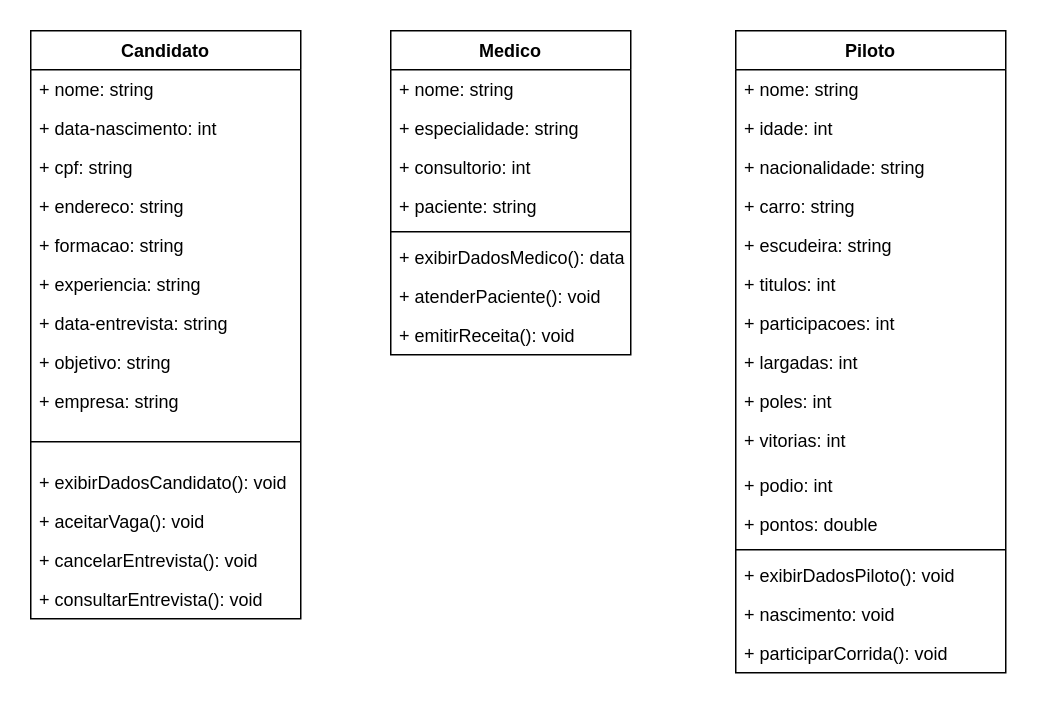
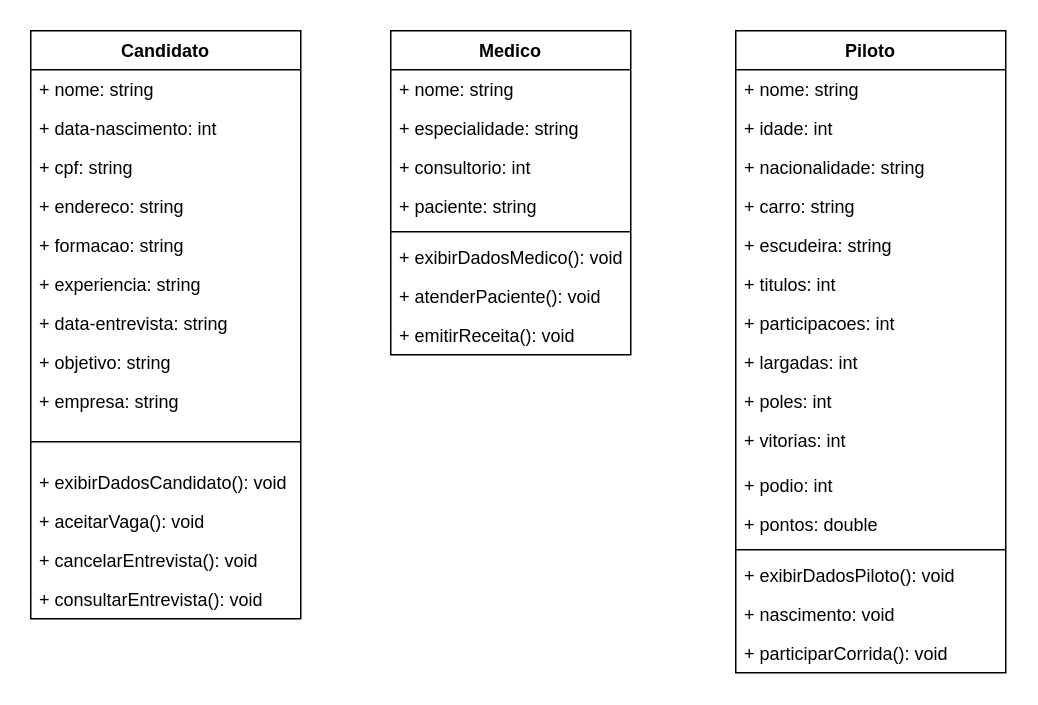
(521, 258) -> (519, 258)
